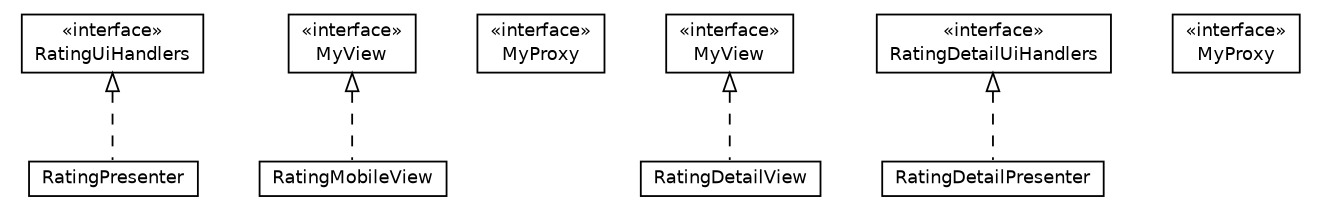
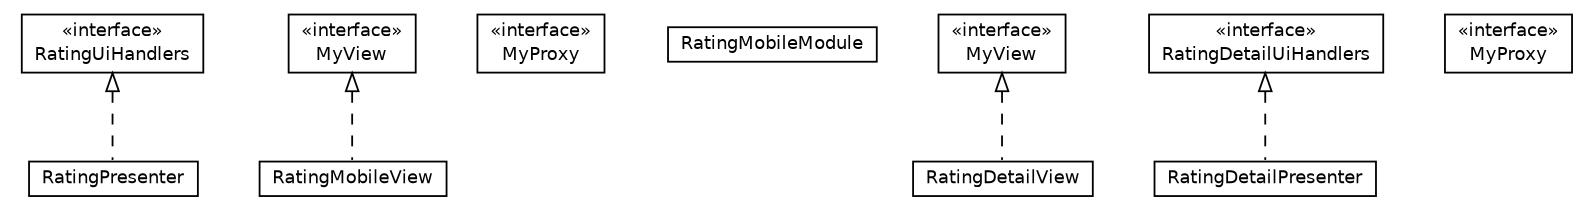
none -> (771, 44)
